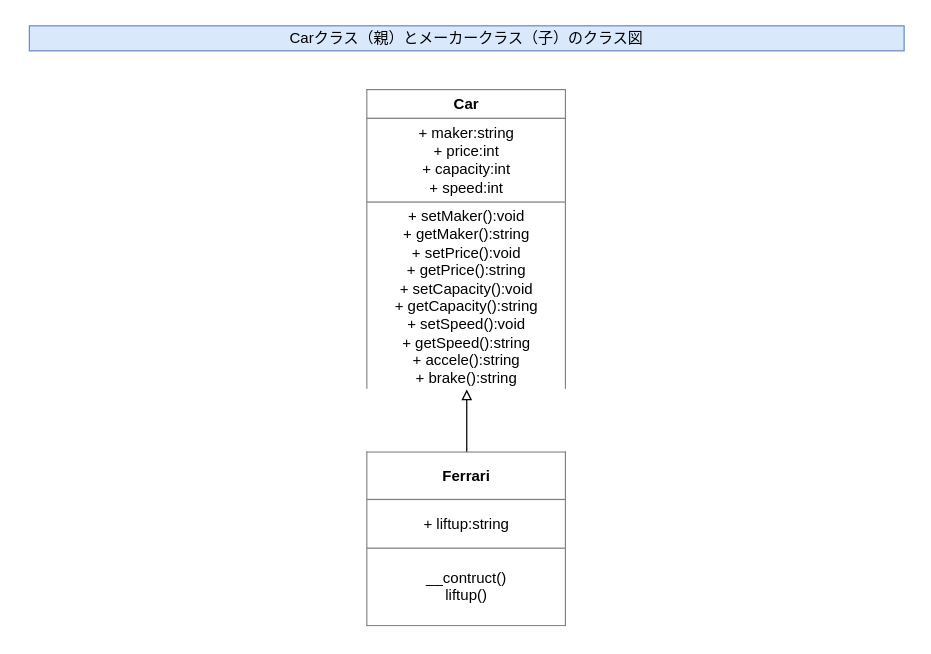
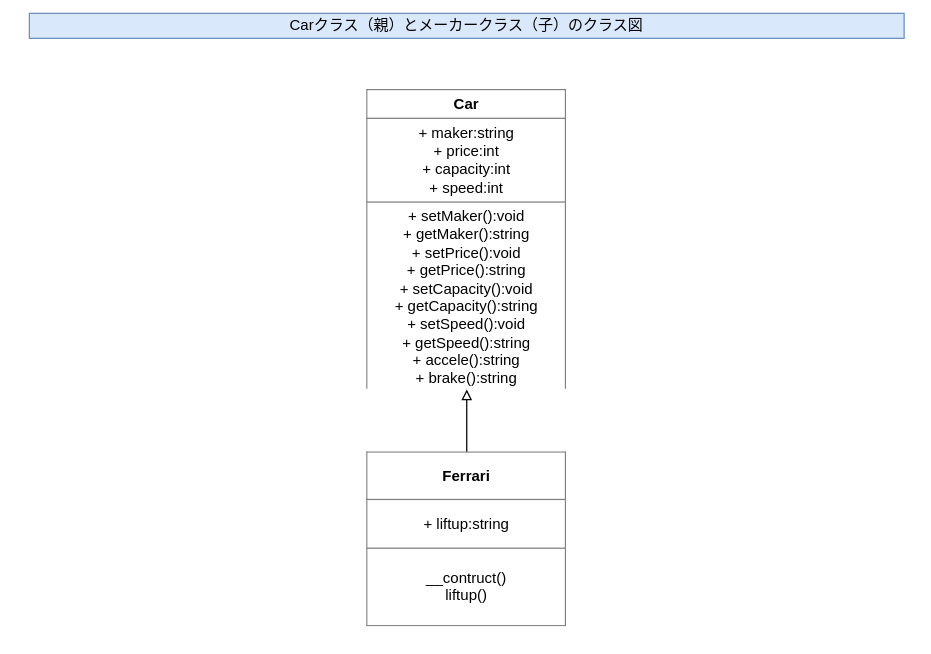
(467, 38) -> (467, 26)
